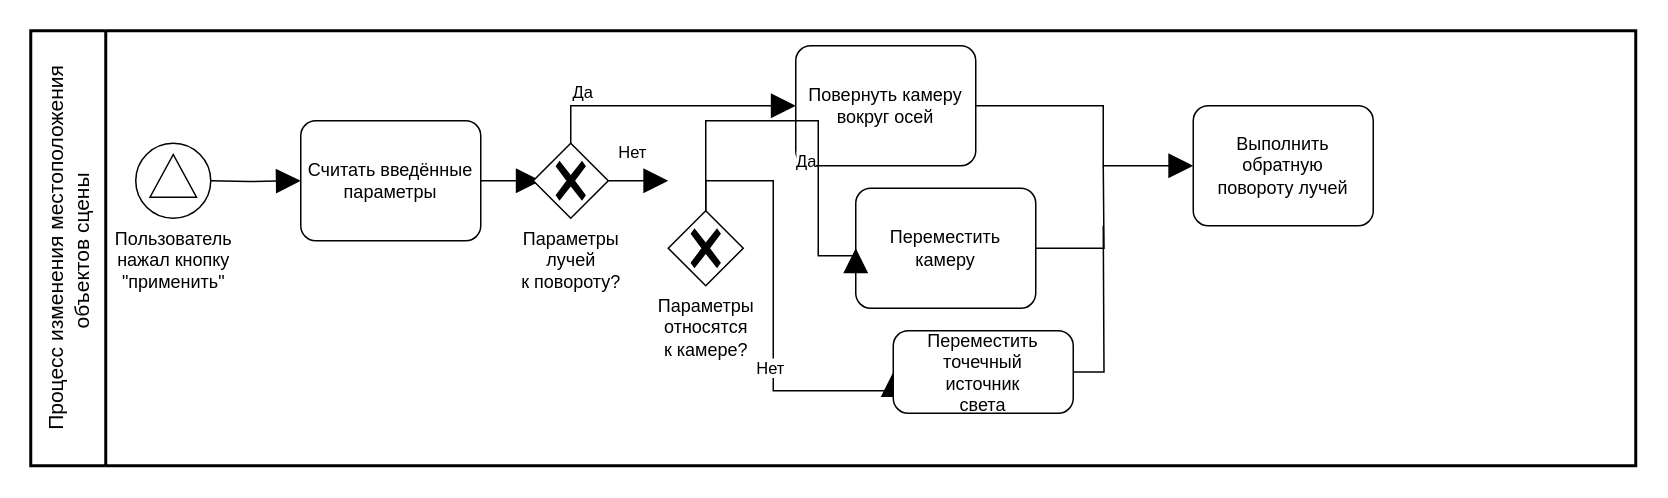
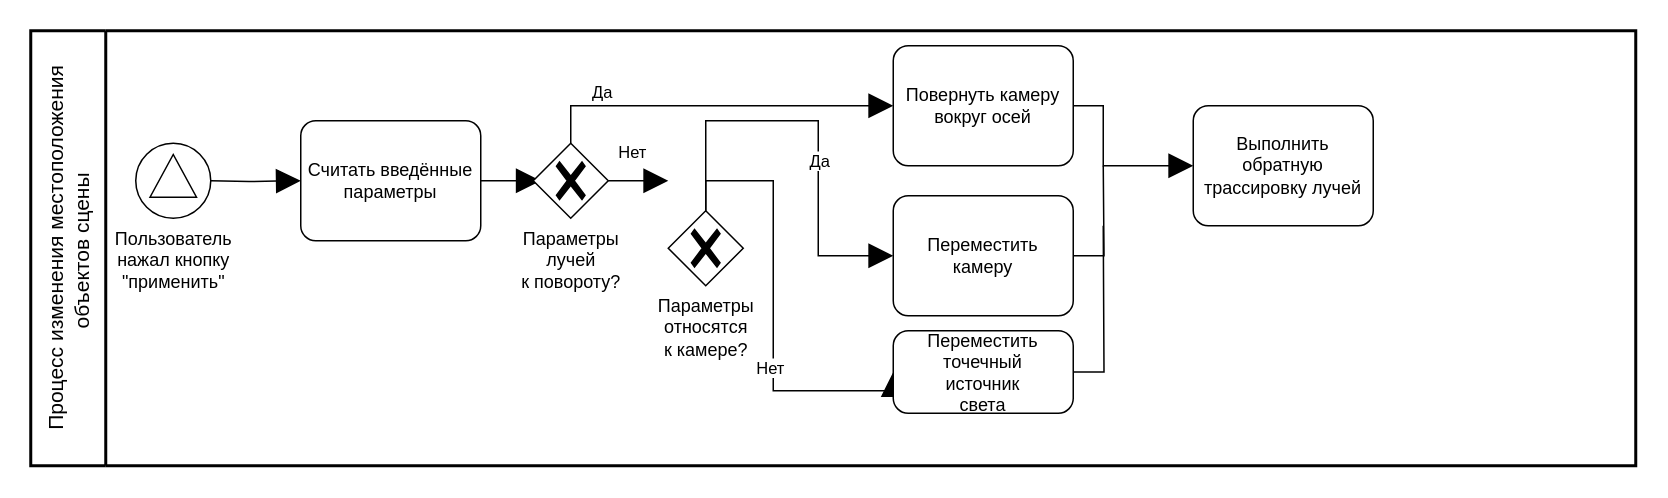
(886, 106) -> (983, 106)
(1283, 166) -> (1283, 166)
(946, 248) -> (983, 256)
